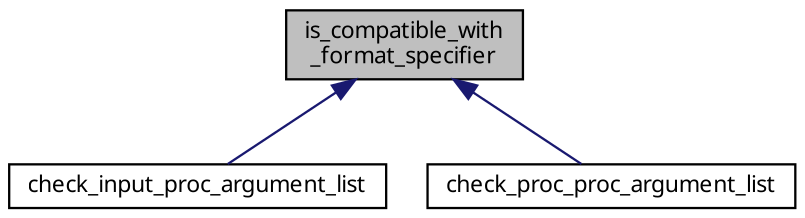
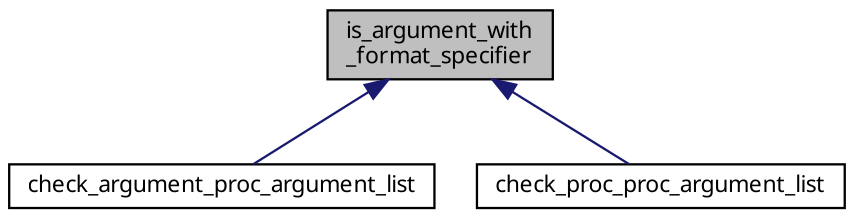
(405, 45) -> (440, 45)
(198, 186) -> (222, 186)
